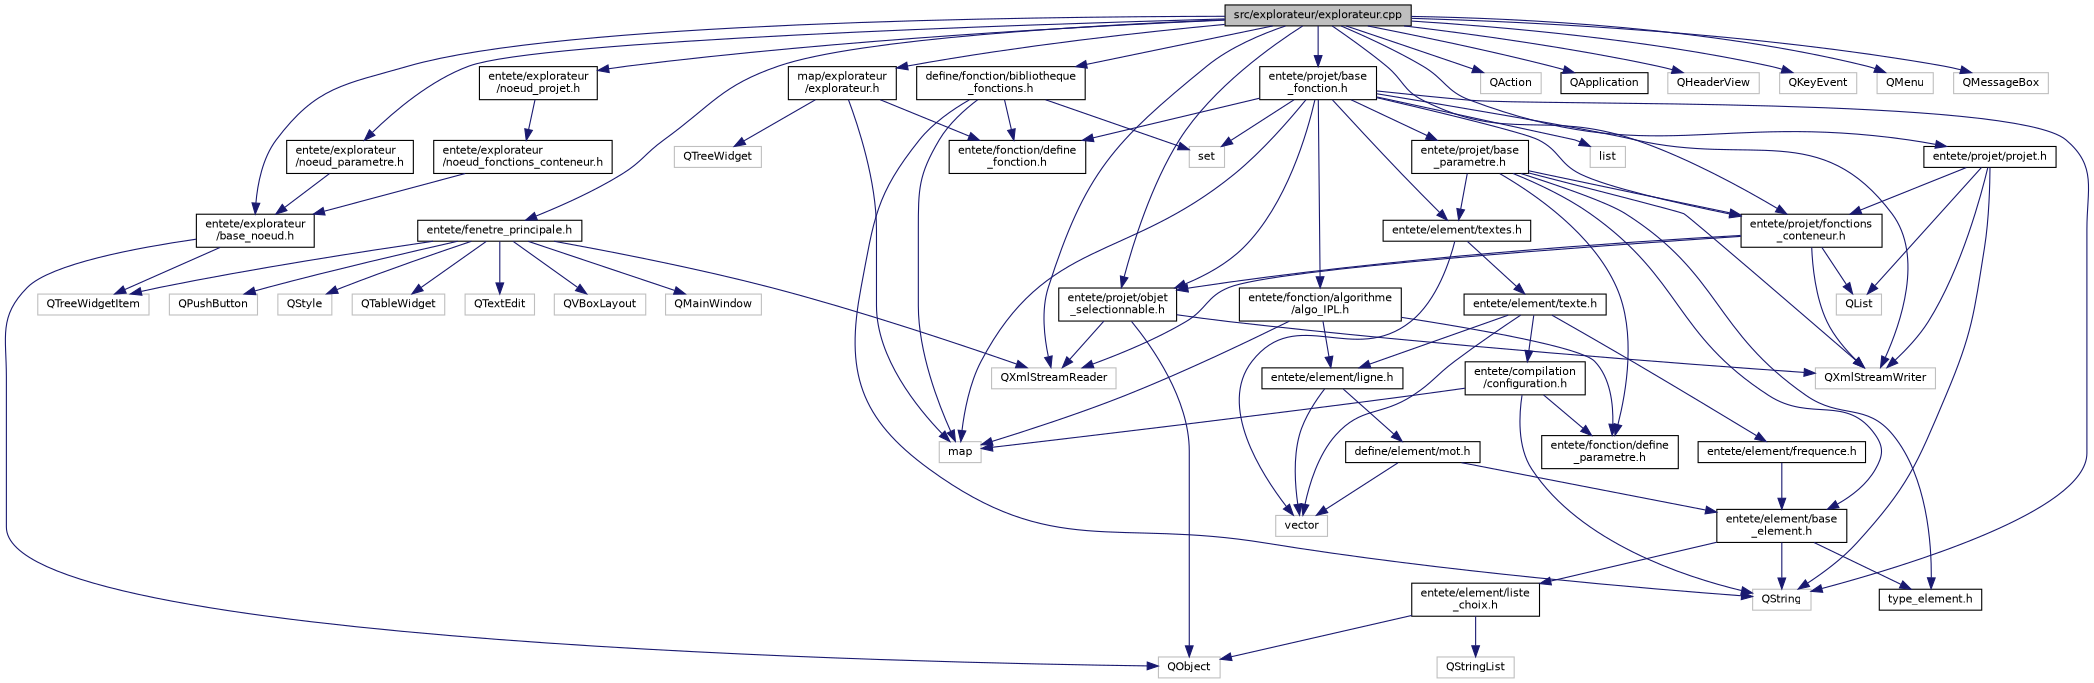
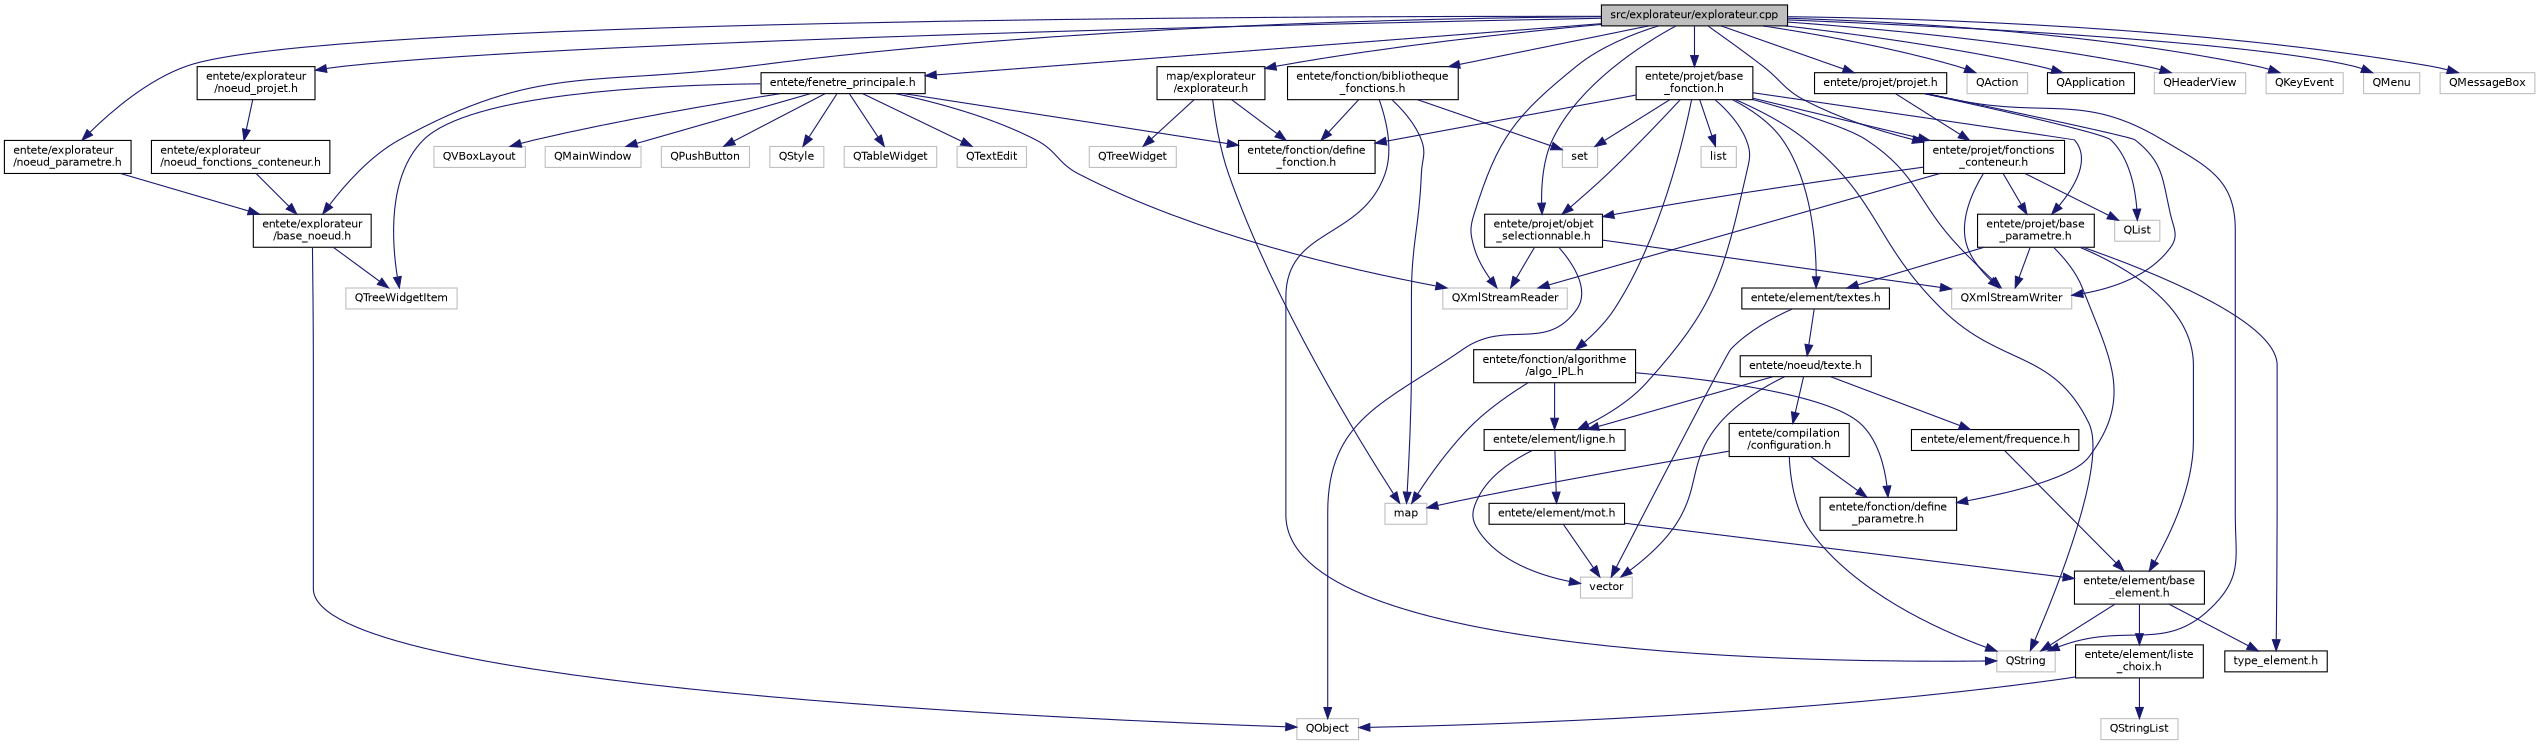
(1001, 83) -> (1373, 83)
none -> (1066, 119)
(1629, 192) -> (2012, 189)
(1109, 246) -> (1716, 281)
(1535, 305) -> (1806, 366)
(1413, 452) -> (1557, 514)
